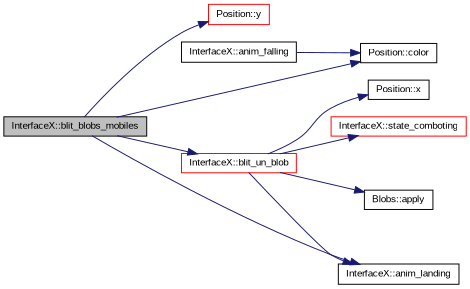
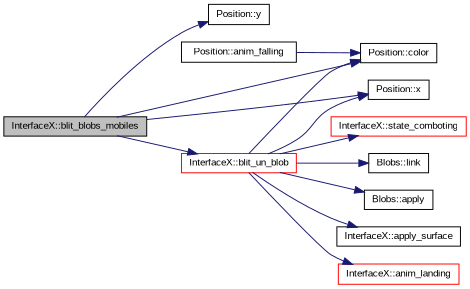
(239, 14) -> (239, 14)
(239, 52) -> (239, 52)
none -> (289, 111)
none -> (399, 163)
(218, 204) -> (253, 108)
none -> (399, 236)
(399, 274) -> (399, 274)
